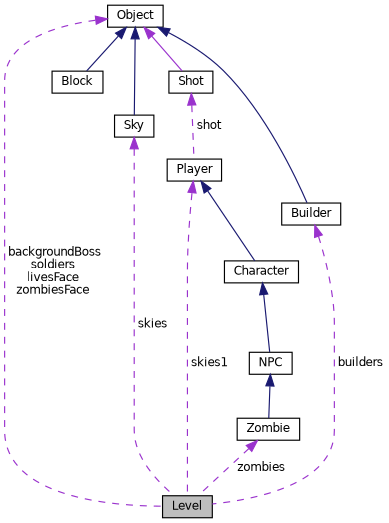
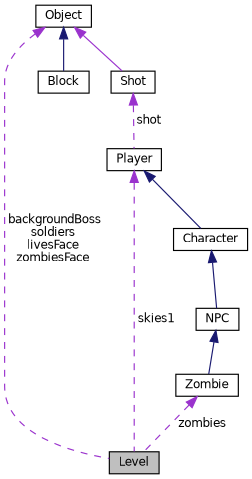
(134, 126) -> none
(311, 214) -> none
